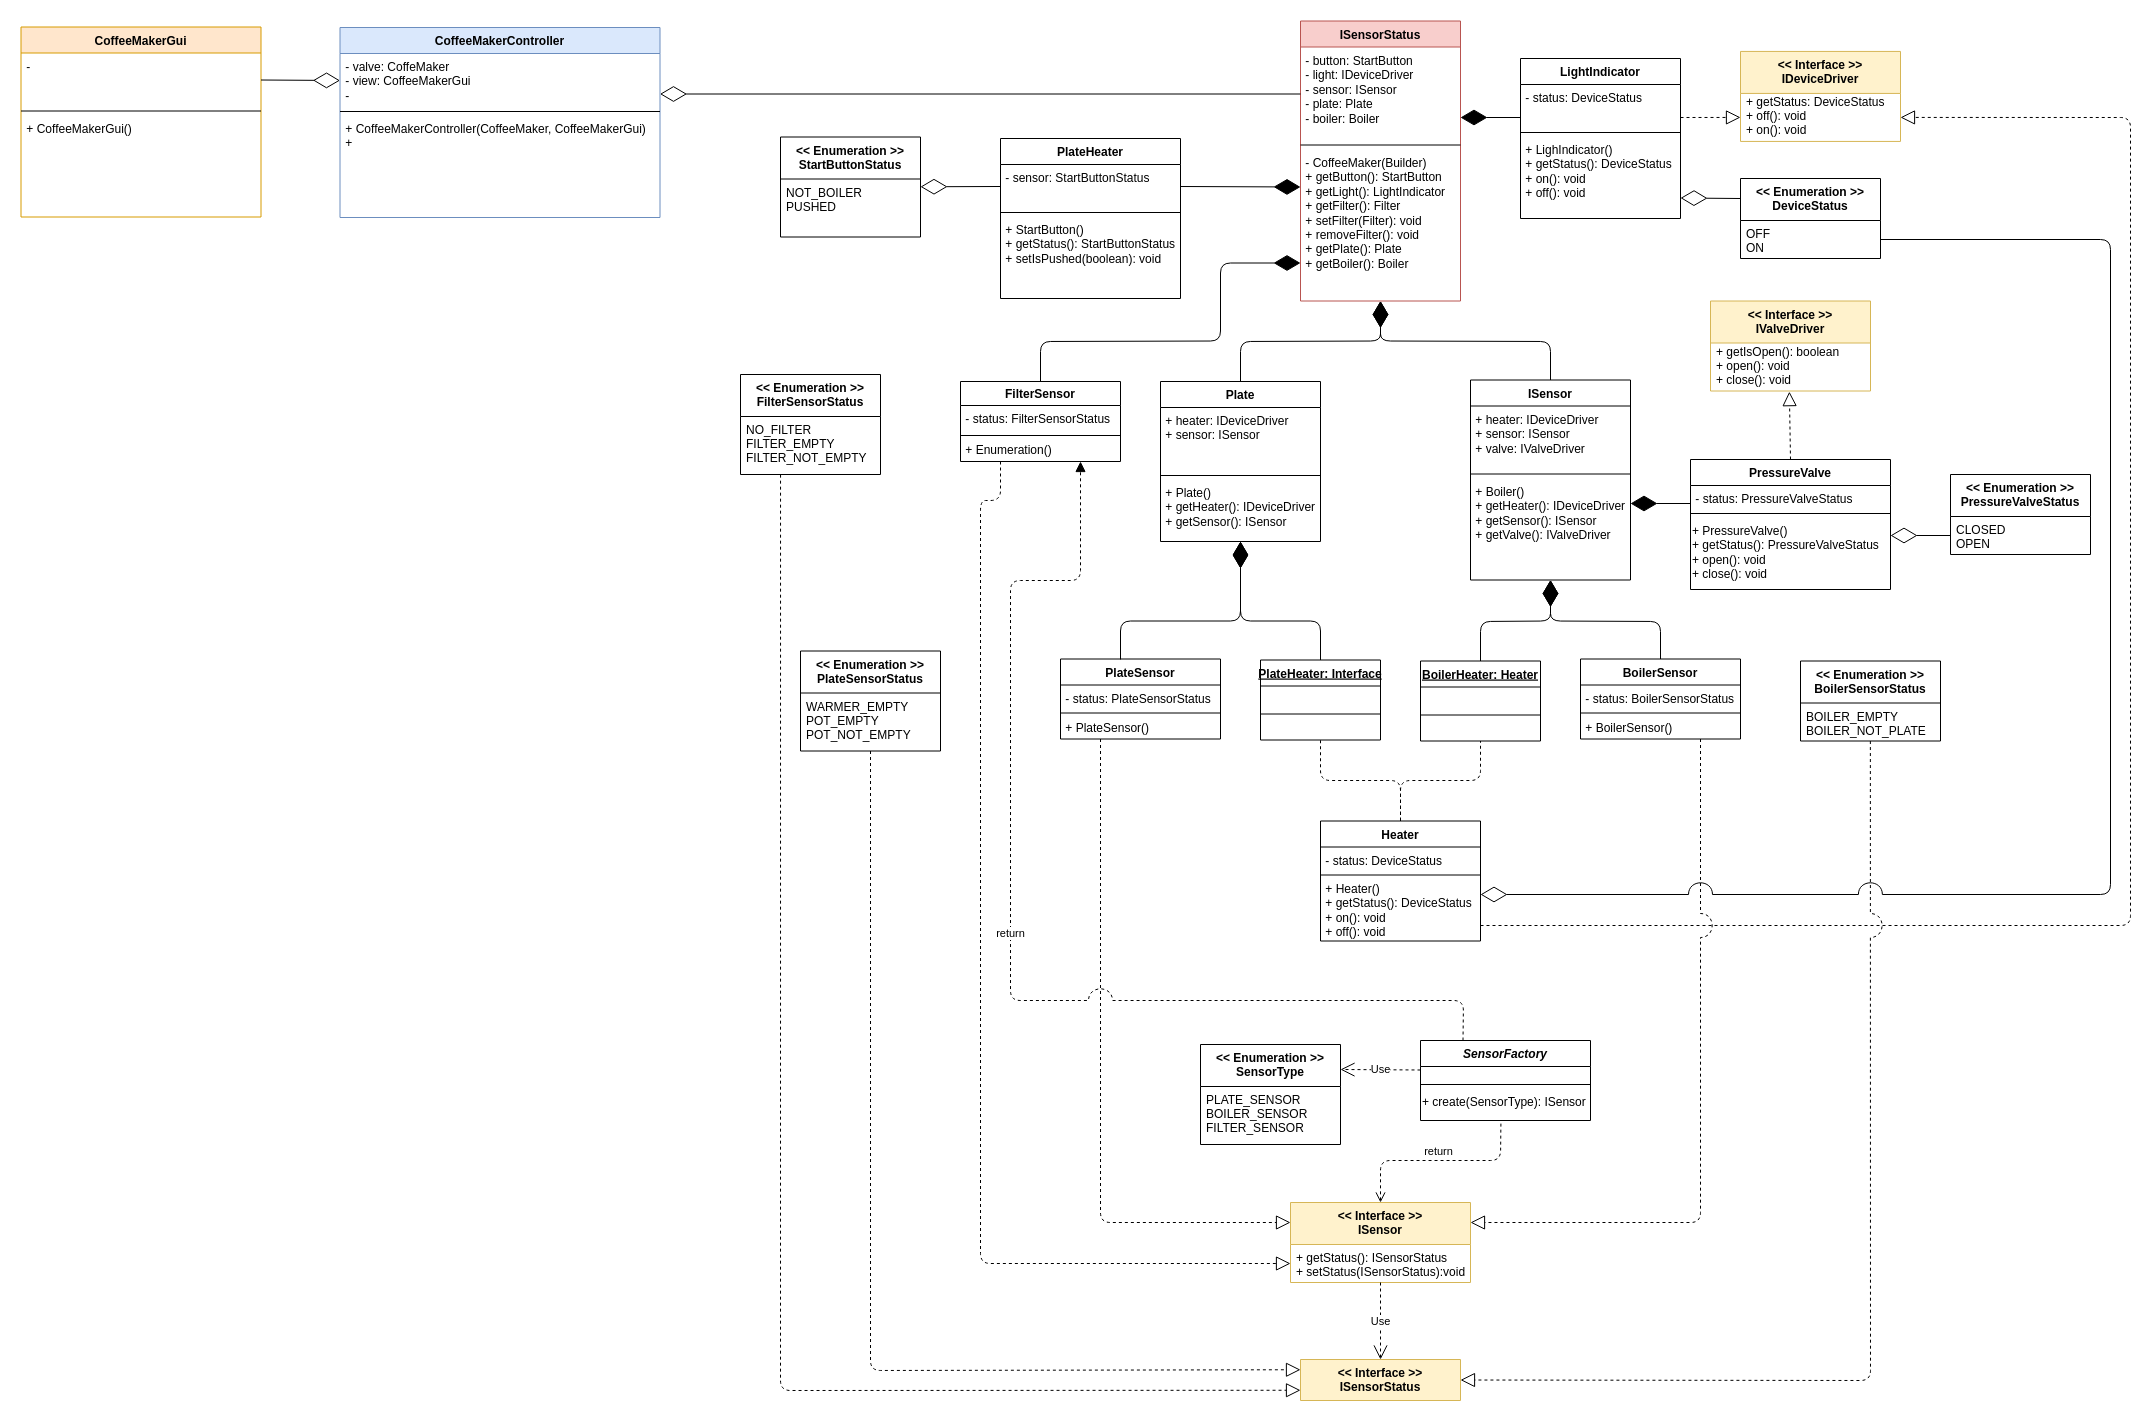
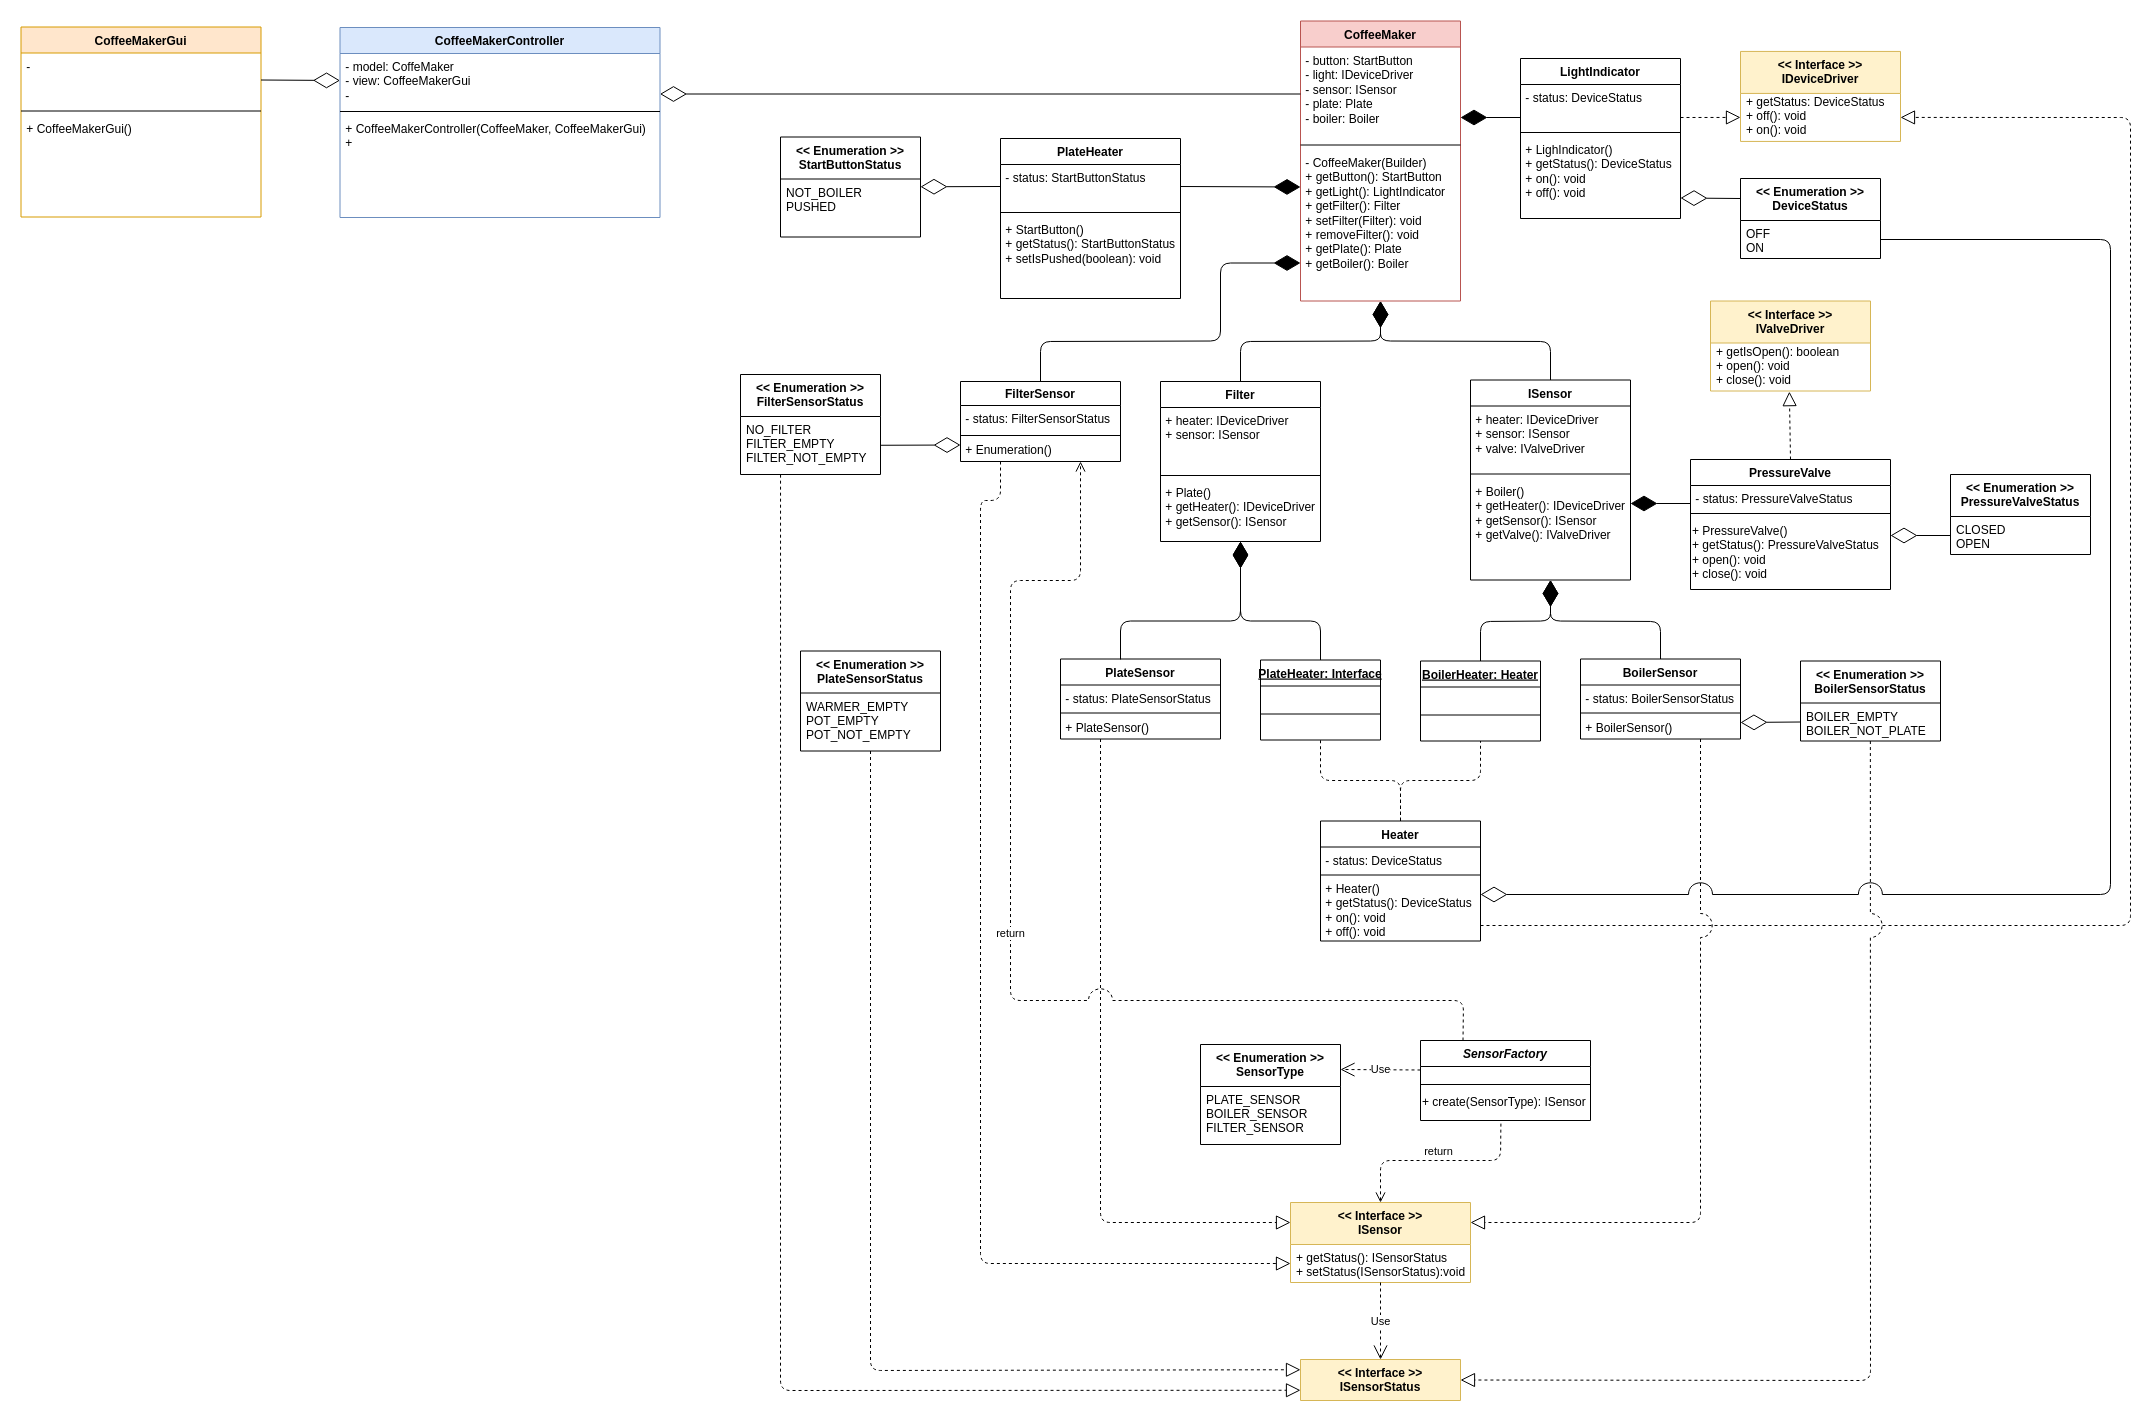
(1380, 35) -> (1380, 35)
(409, 82) -> (409, 82)
(1089, 179) -> (1089, 179)
(1240, 395) -> (1240, 395)
none -> (908, 445)
(1081, 473) -> (1081, 469)
none -> (1782, 722)
